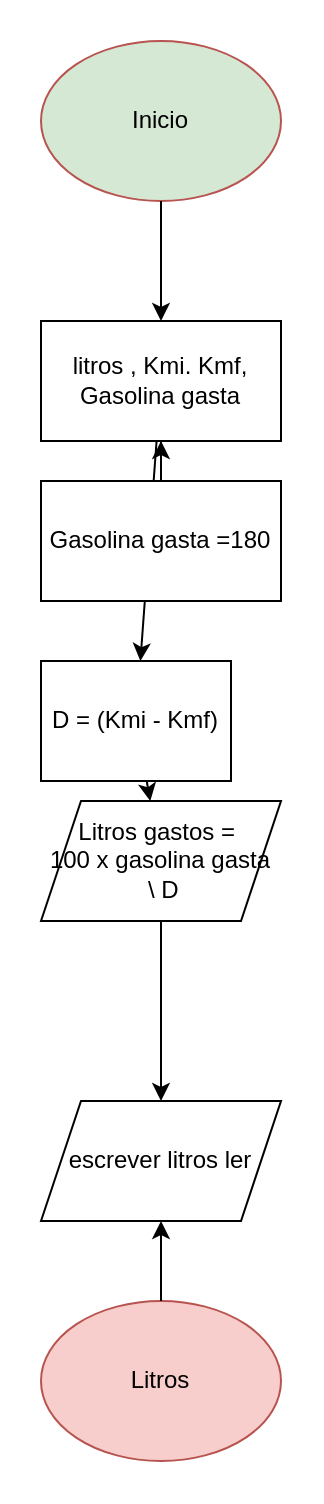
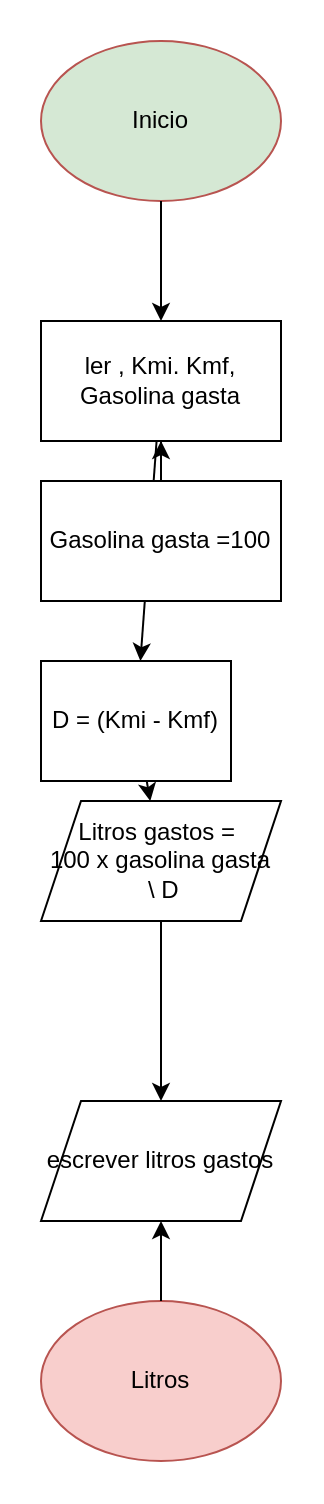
(161, 381) -> (161, 381)
(161, 541) -> (161, 541)
(161, 1161) -> (161, 1161)
